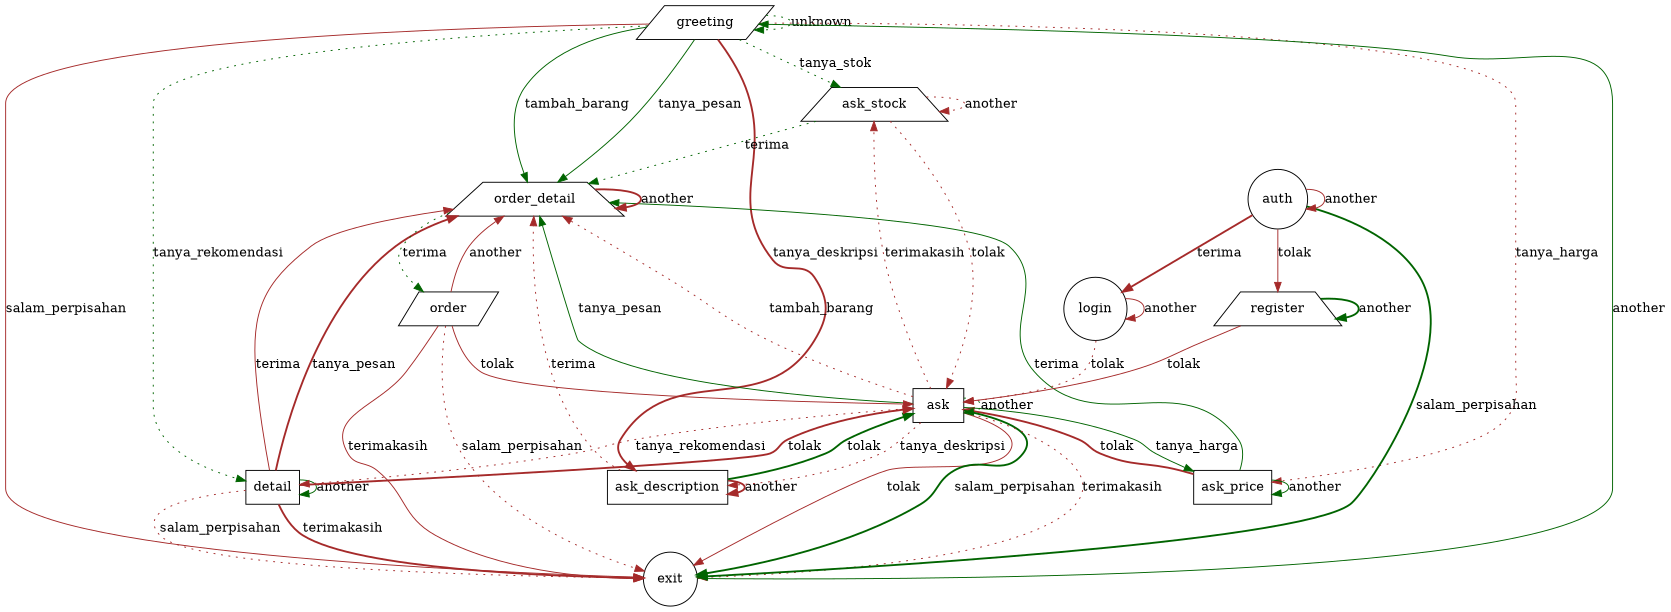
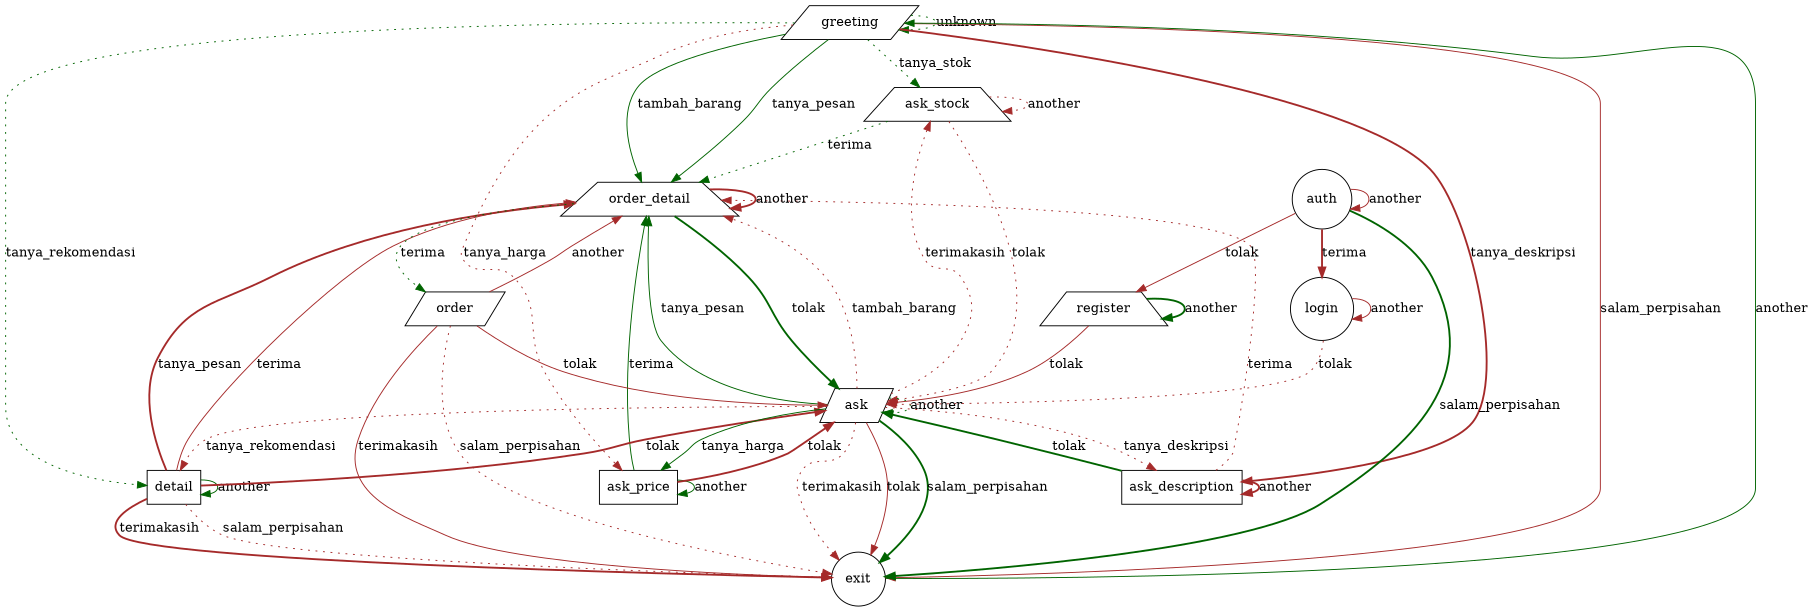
none -> (761, 292)
(938, 406) -> (857, 406)
